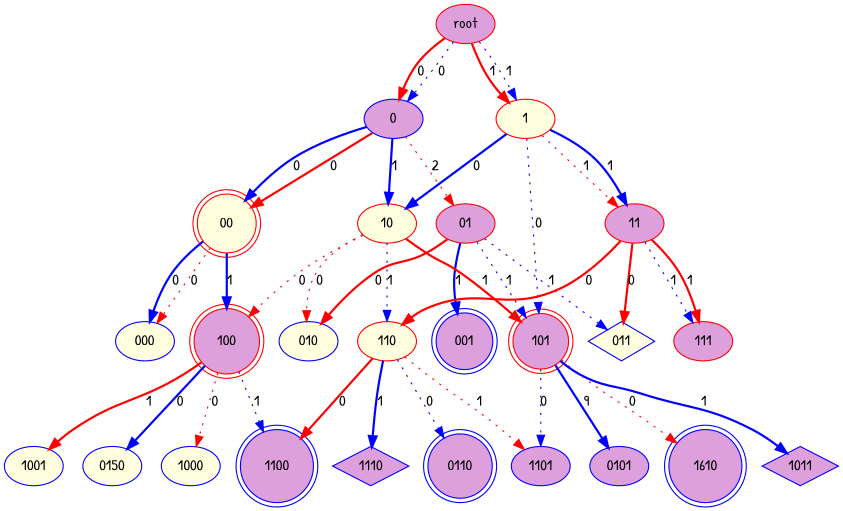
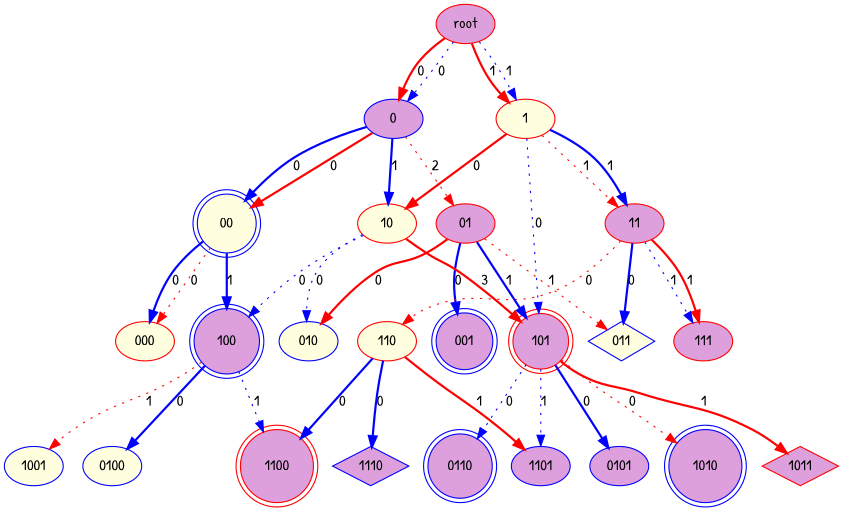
(461, 168) -> (461, 168)
(227, 224) -> (227, 224)
(321, 266) -> (321, 266)
(306, 267) -> (306, 267)
(499, 275) -> (499, 275)
(387, 277) -> none
(629, 277) -> (629, 277)
(458, 281) -> (458, 281)
(485, 281) -> (485, 281)
(544, 283) -> (544, 283)
(523, 299) -> (523, 299)
(145, 341) -> (145, 341)
(227, 341) -> (227, 341)
(341, 394) -> (341, 394)
(418, 394) -> (505, 397)
(461, 399) -> (461, 399)
(129, 401) -> (129, 401)
(381, 402) -> (381, 402)
(544, 402) -> (544, 402)
(587, 402) -> (587, 402)
(670, 402) -> (670, 402)
(112, 466) -> (112, 466)
(191, 466) -> none
(277, 466) -> (277, 466)
(705, 466) -> (705, 466)
(800, 466) -> (800, 466)
